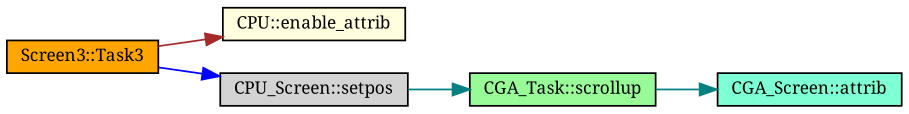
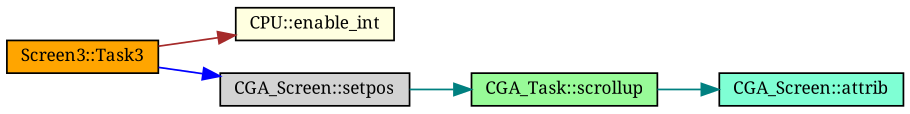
(314, 24) -> (315, 24)
(314, 89) -> (315, 89)
